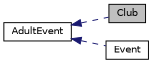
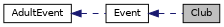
(95, 20) -> (171, 13)
